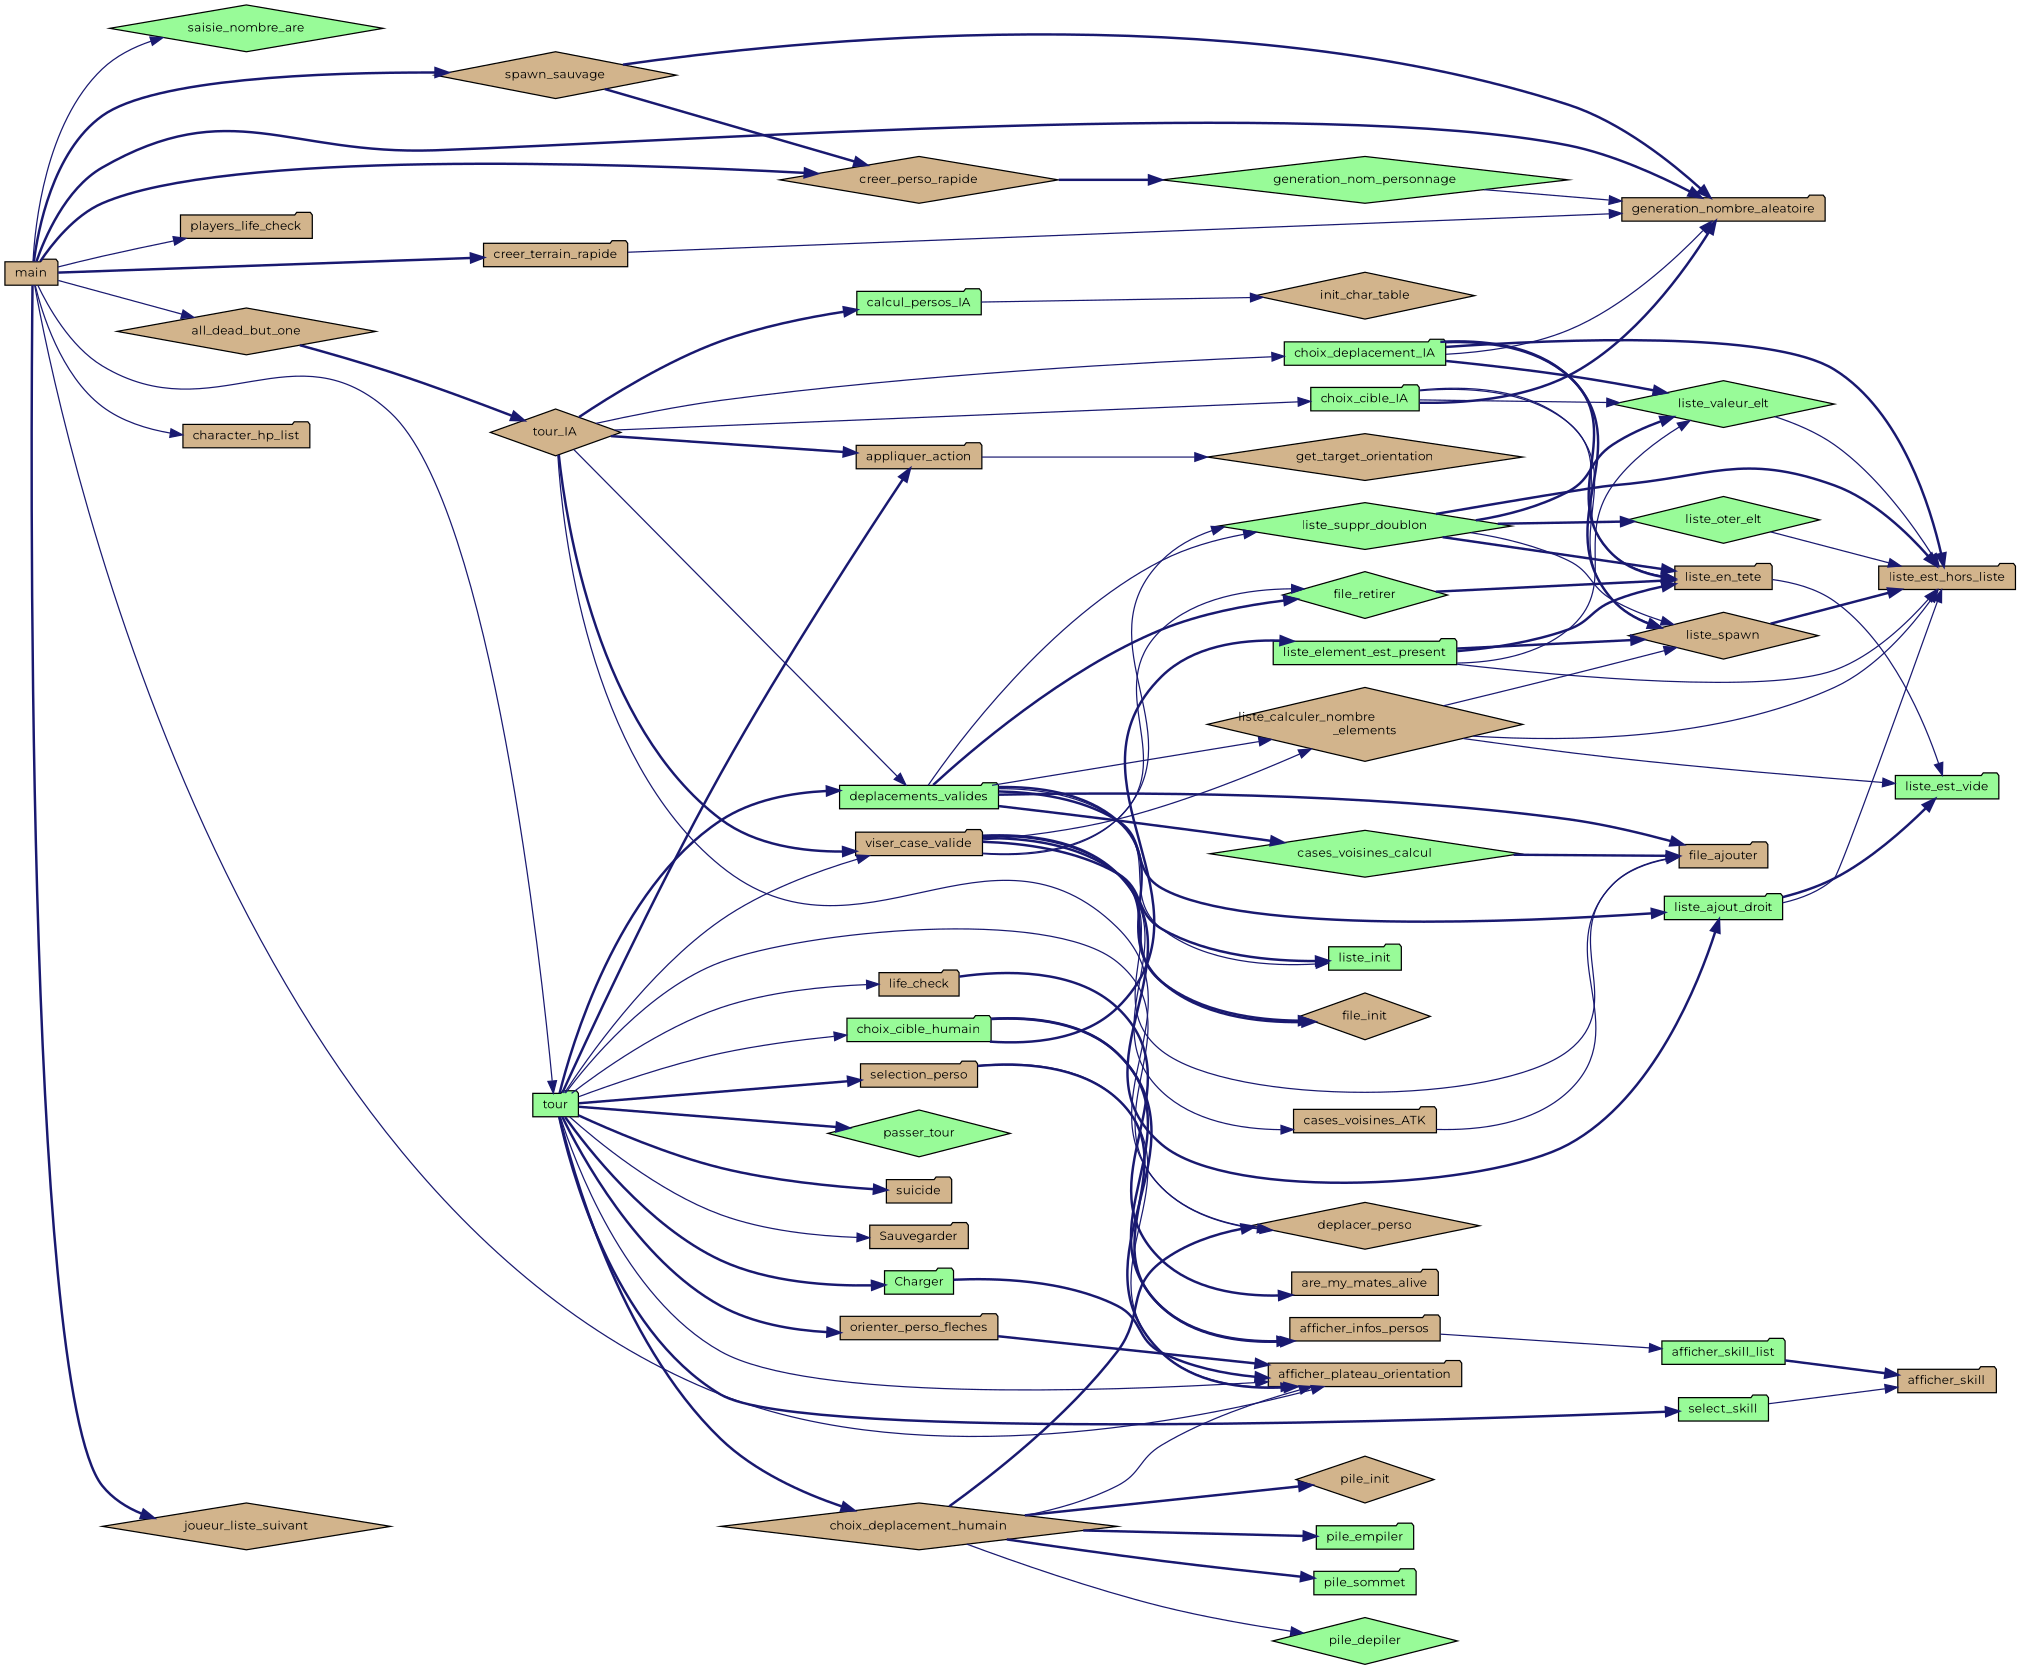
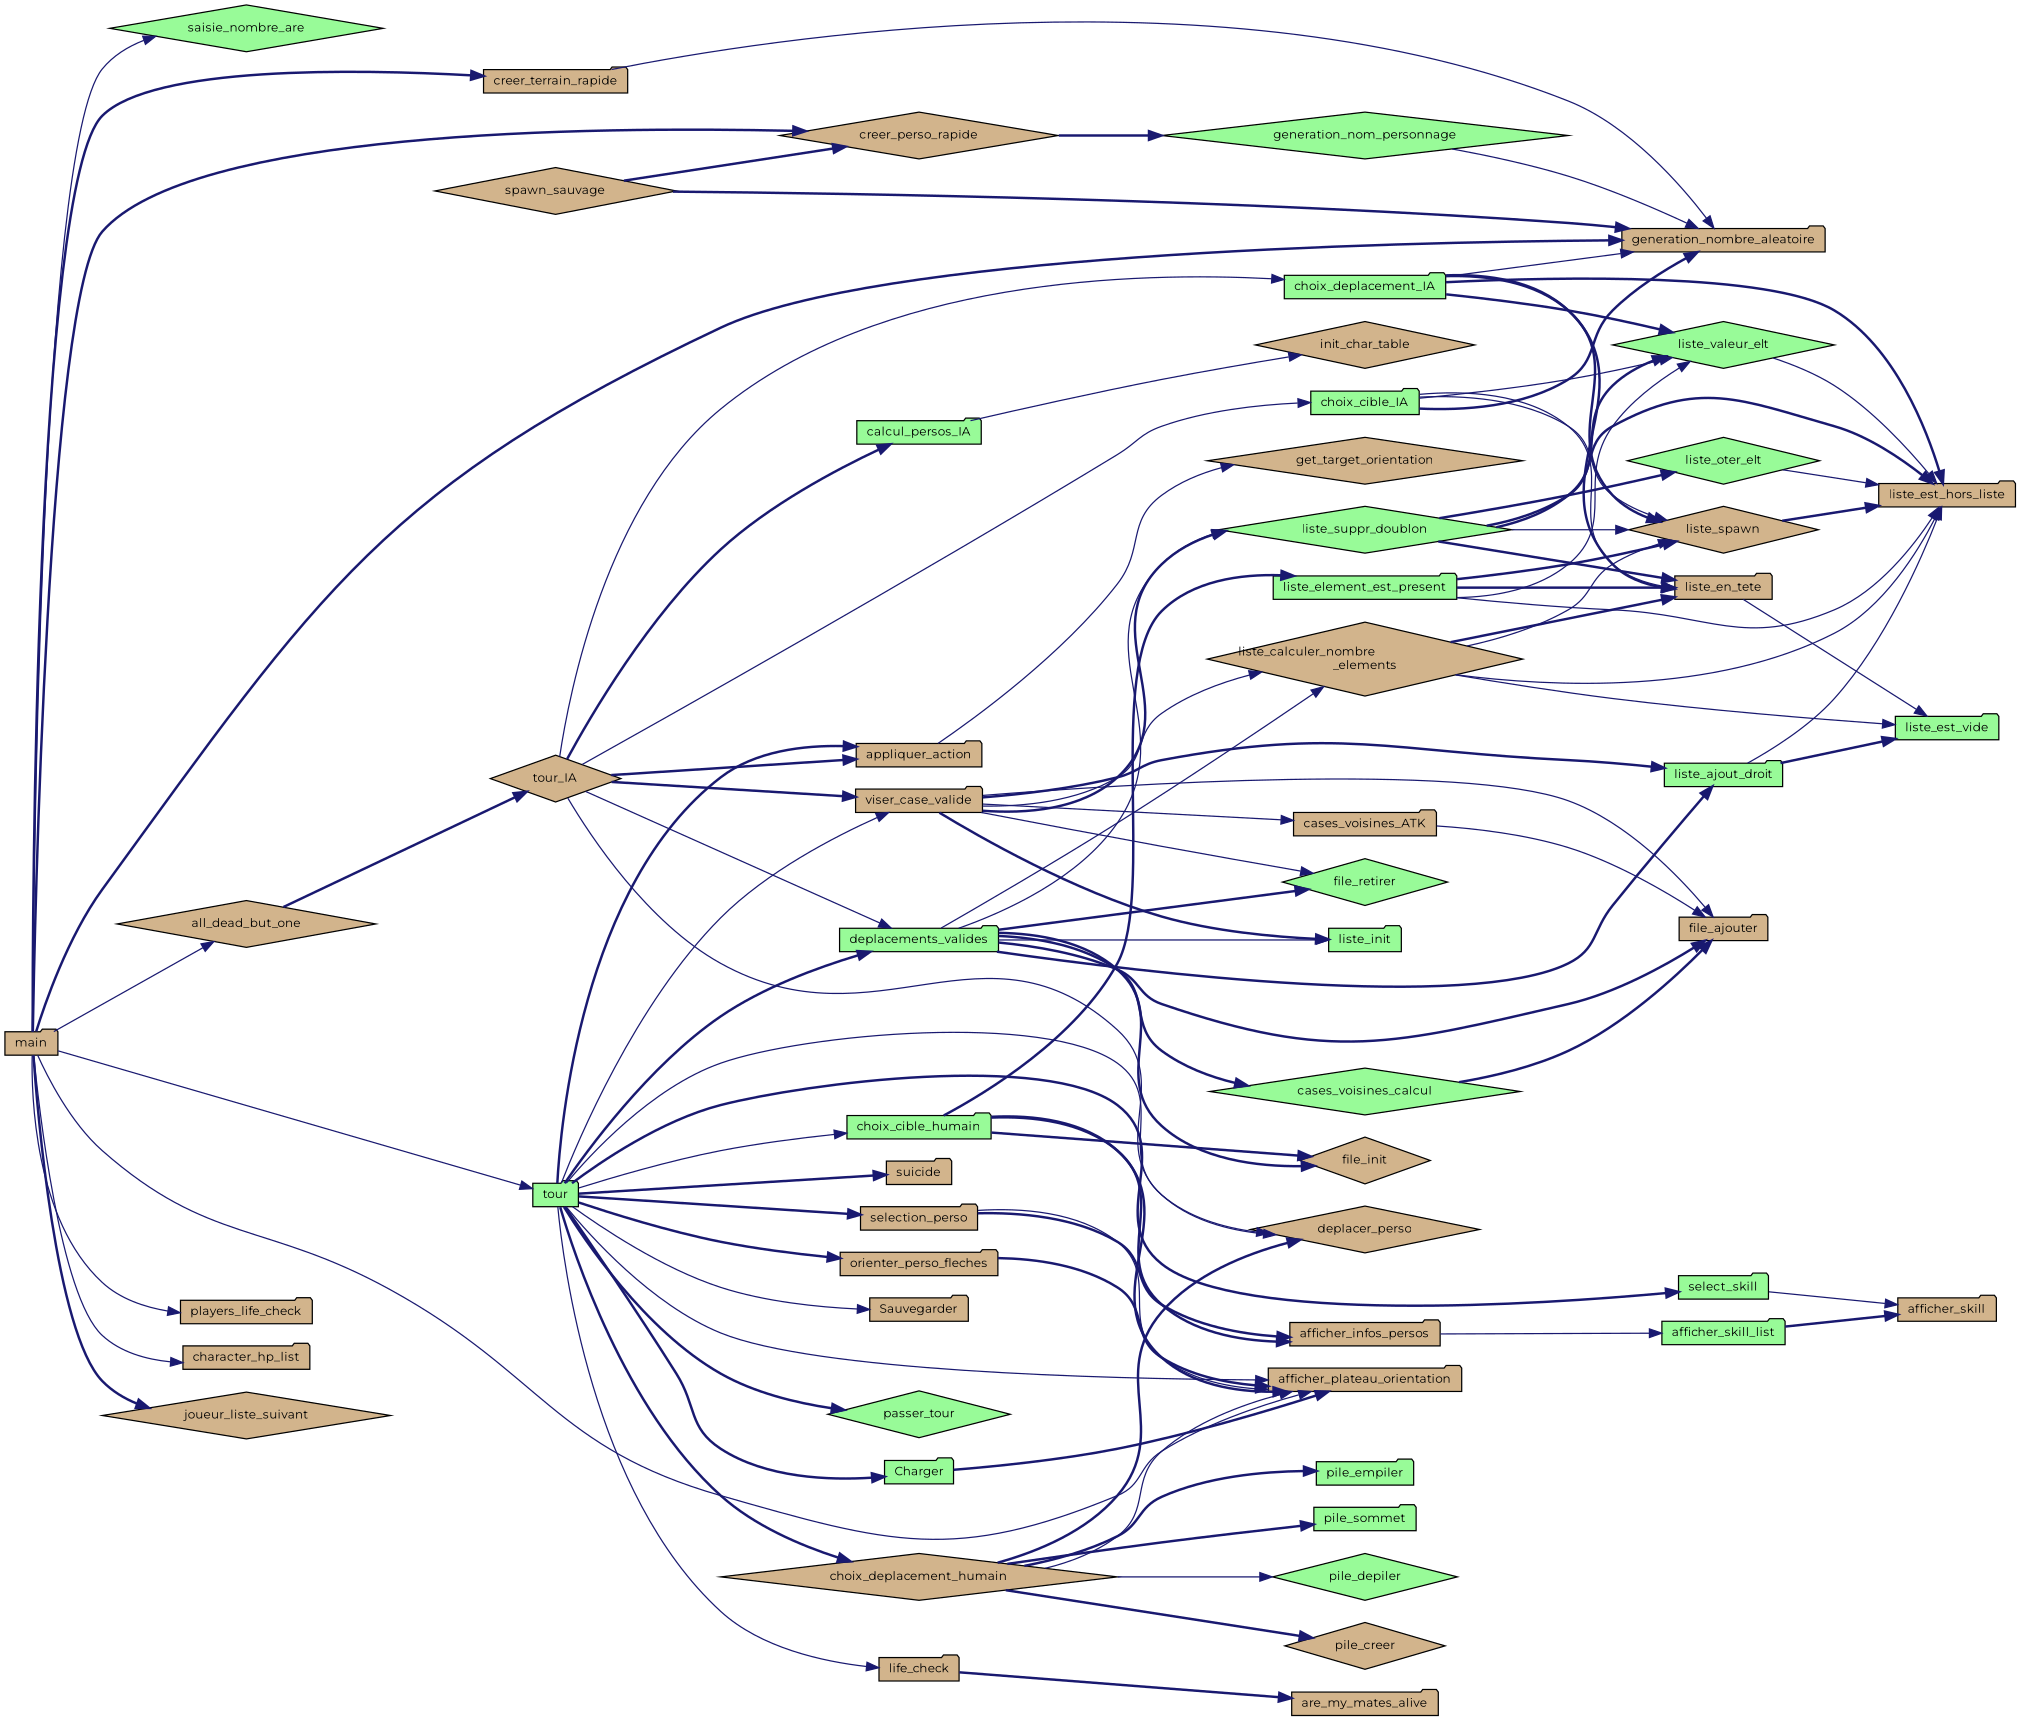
(184, 89) -> none
(1549, 586) -> (1572, 618)
(1132, 625) -> (1144, 701)
(1140, 929) -> (1152, 1145)
(1365, 1480) -> (1365, 1646)
